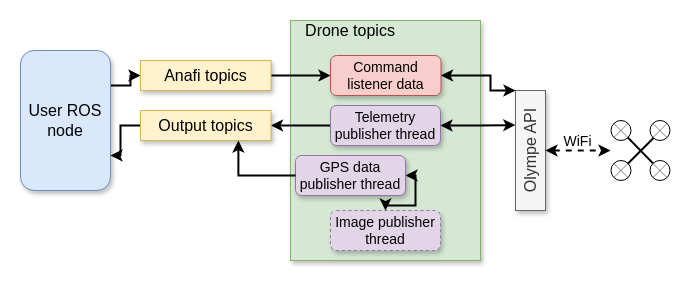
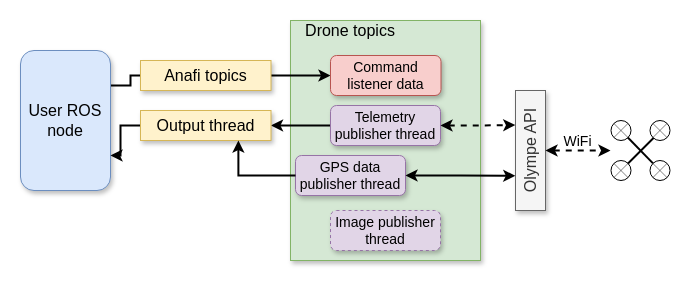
(485, 76) -> none
(131, 78) -> (132, 76)
(480, 125) -> (480, 125)
(206, 126) -> (206, 126)
(415, 206) -> (461, 176)
